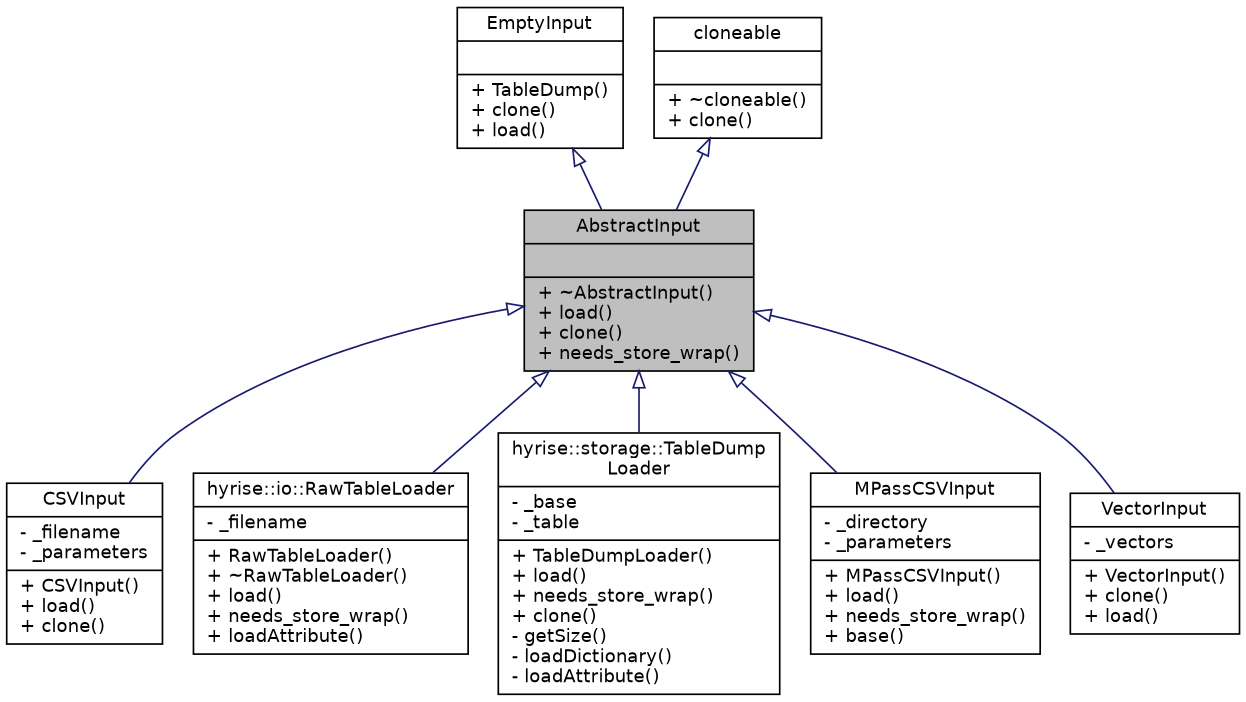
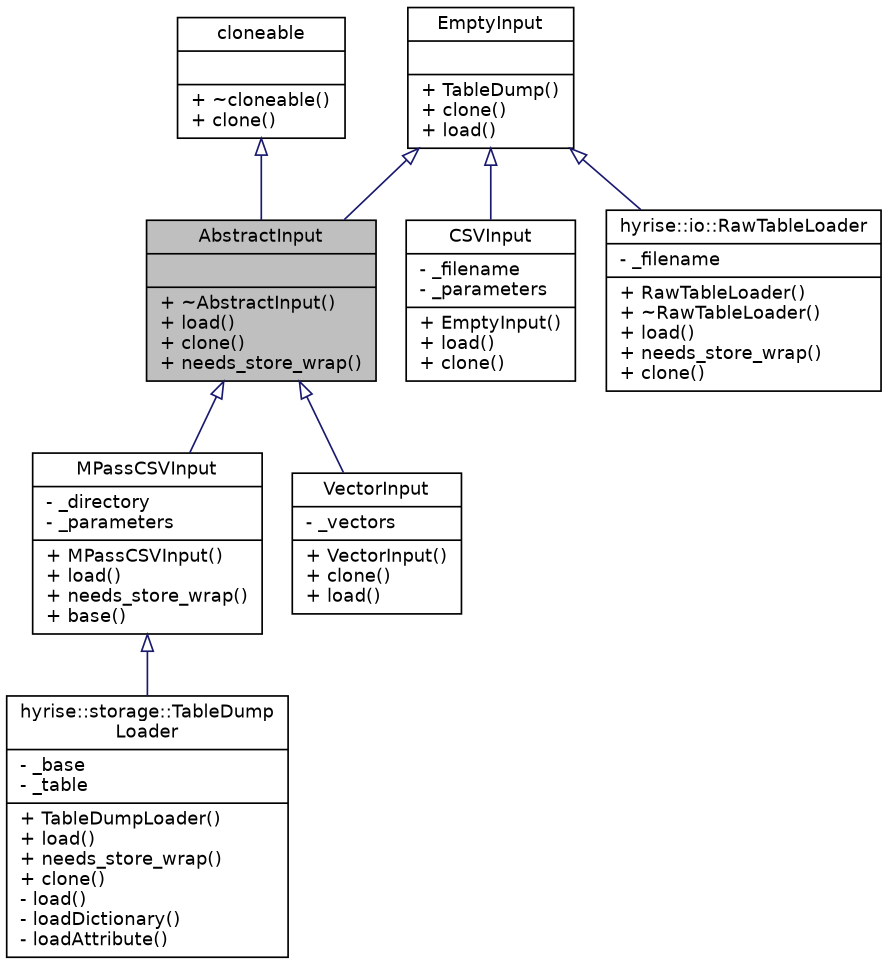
(303, 366) -> (491, 192)
(639, 410) -> (147, 674)
(484, 428) -> (612, 185)
(80, 586) -> (491, 323)
(286, 636) -> (663, 374)
(560, 636) -> (54, 899)
